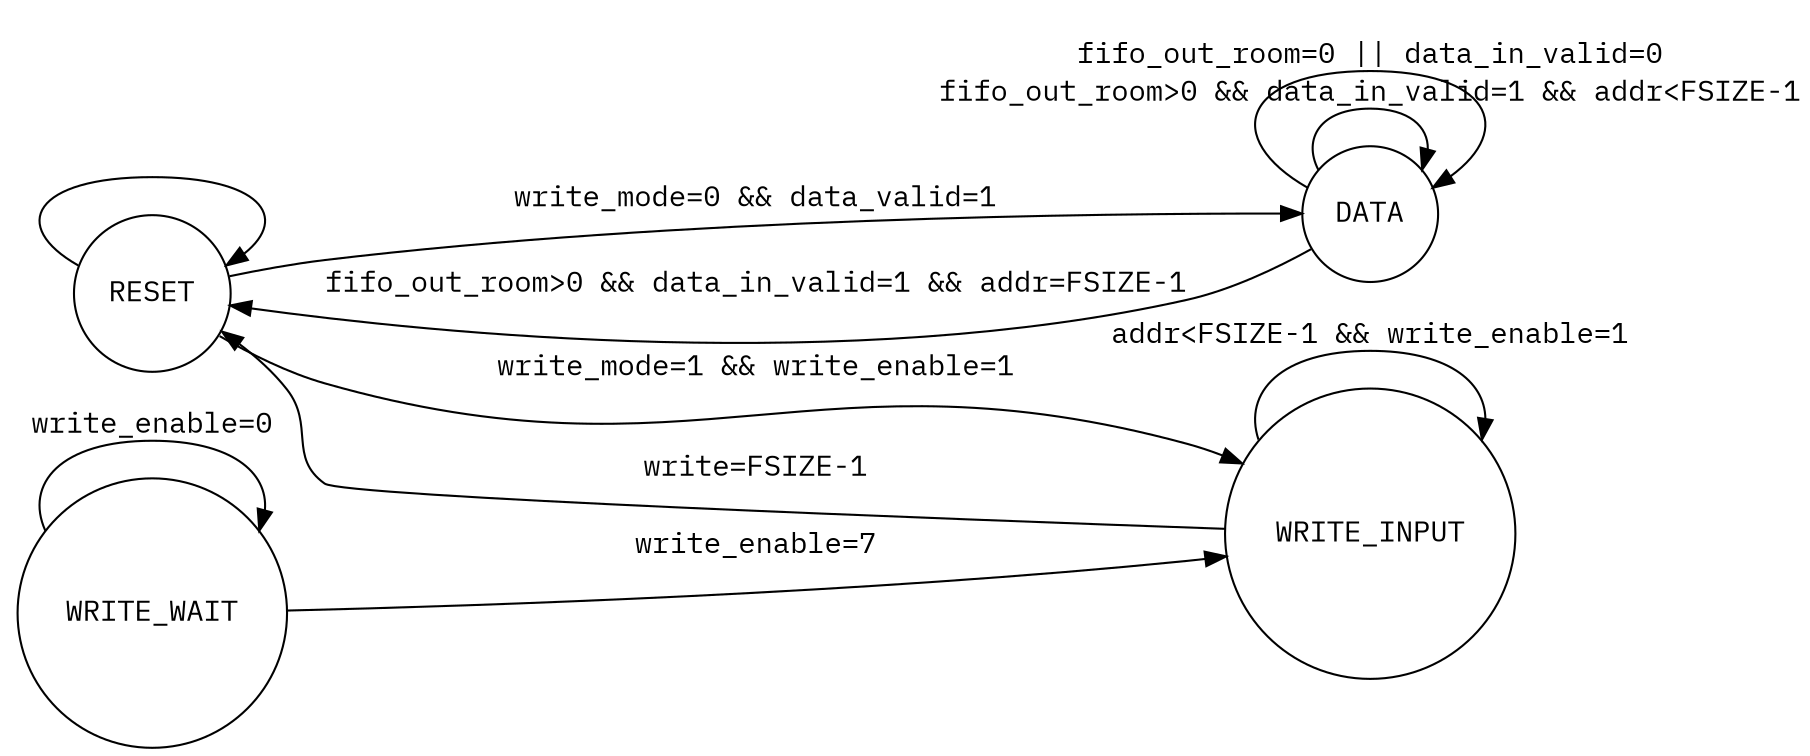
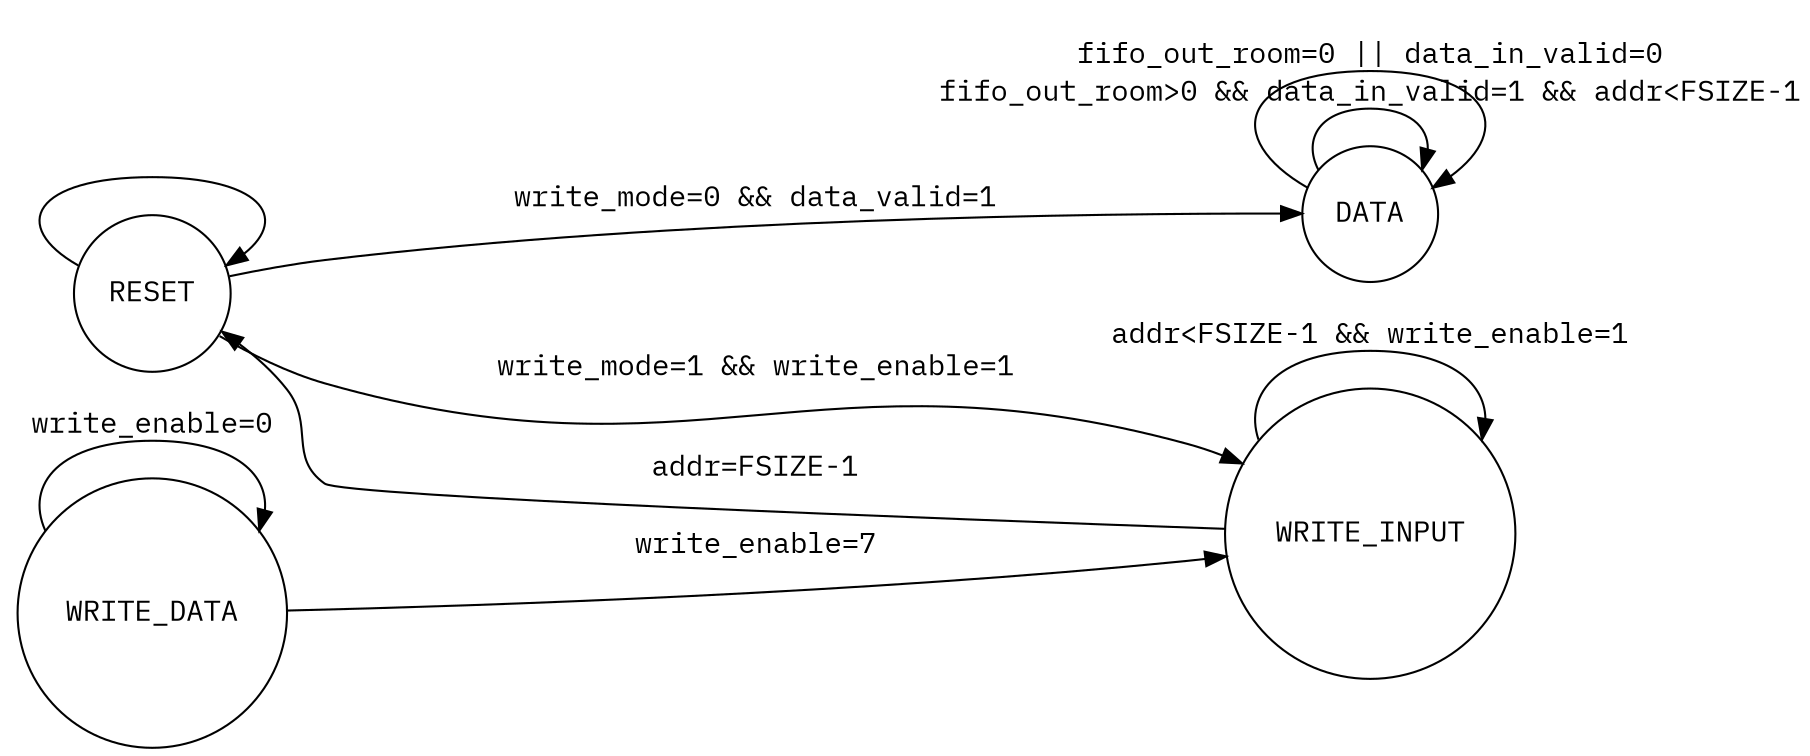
(787, 342) -> none
(756, 468) -> (756, 468)
(152, 613) -> (152, 613)
